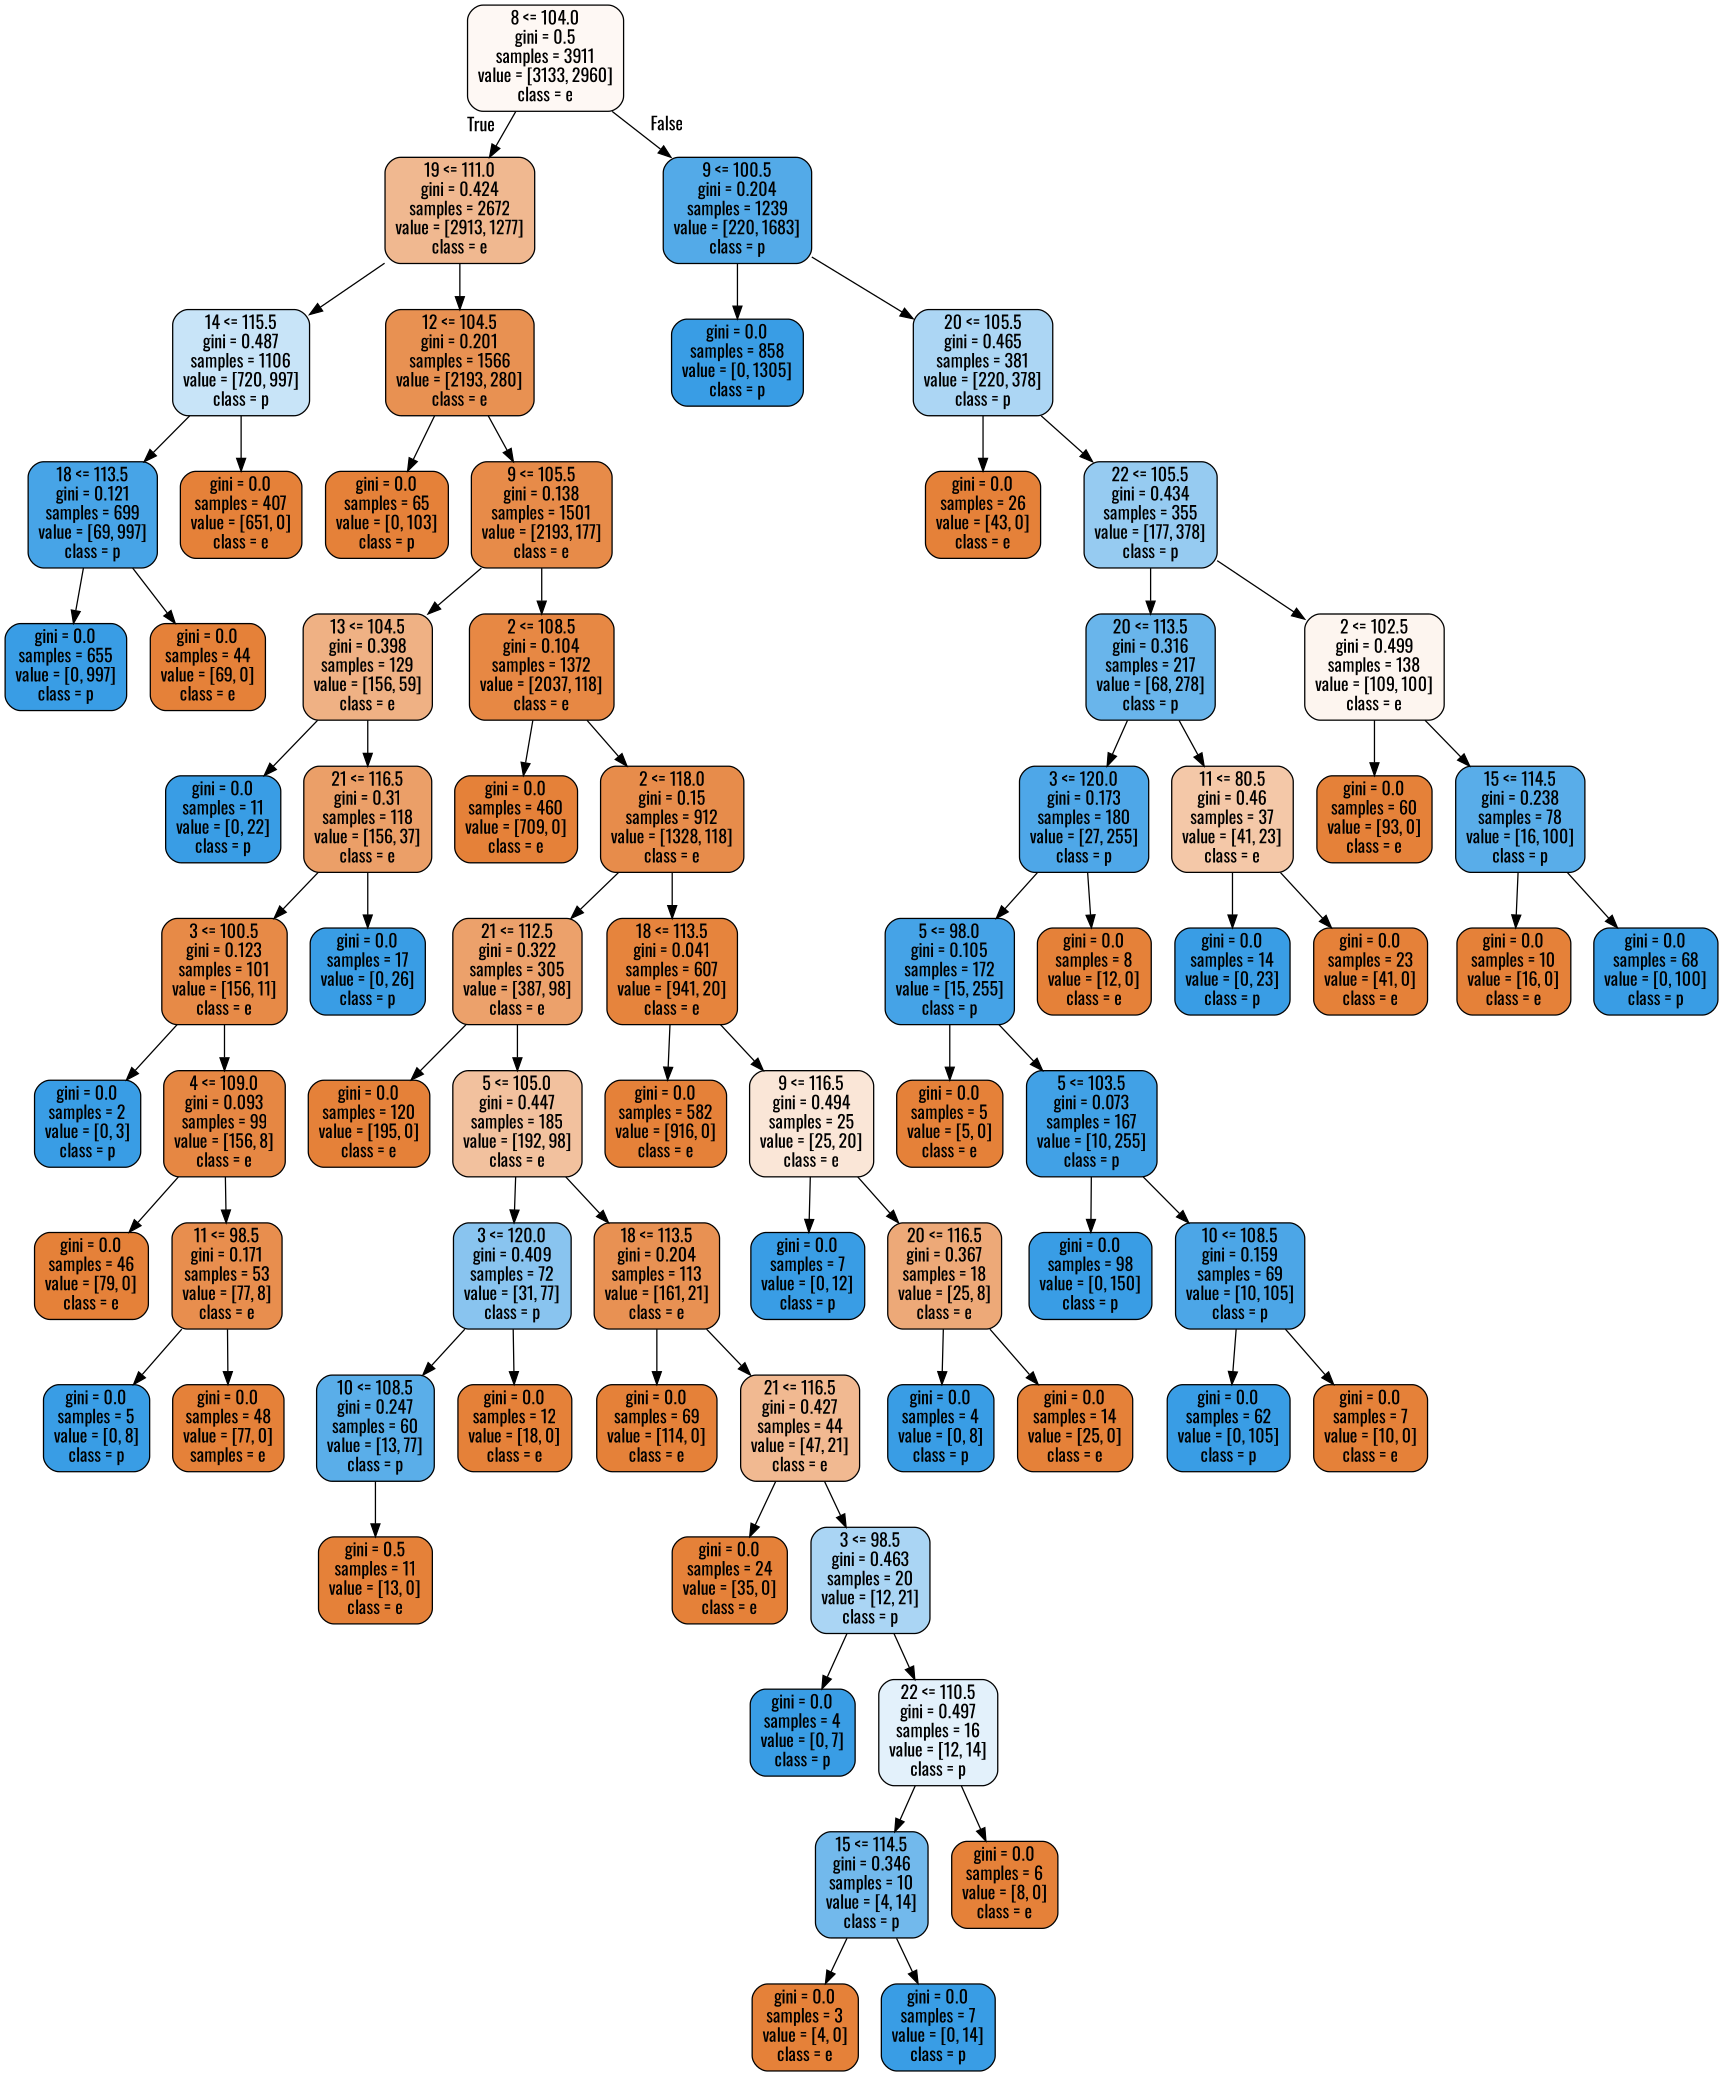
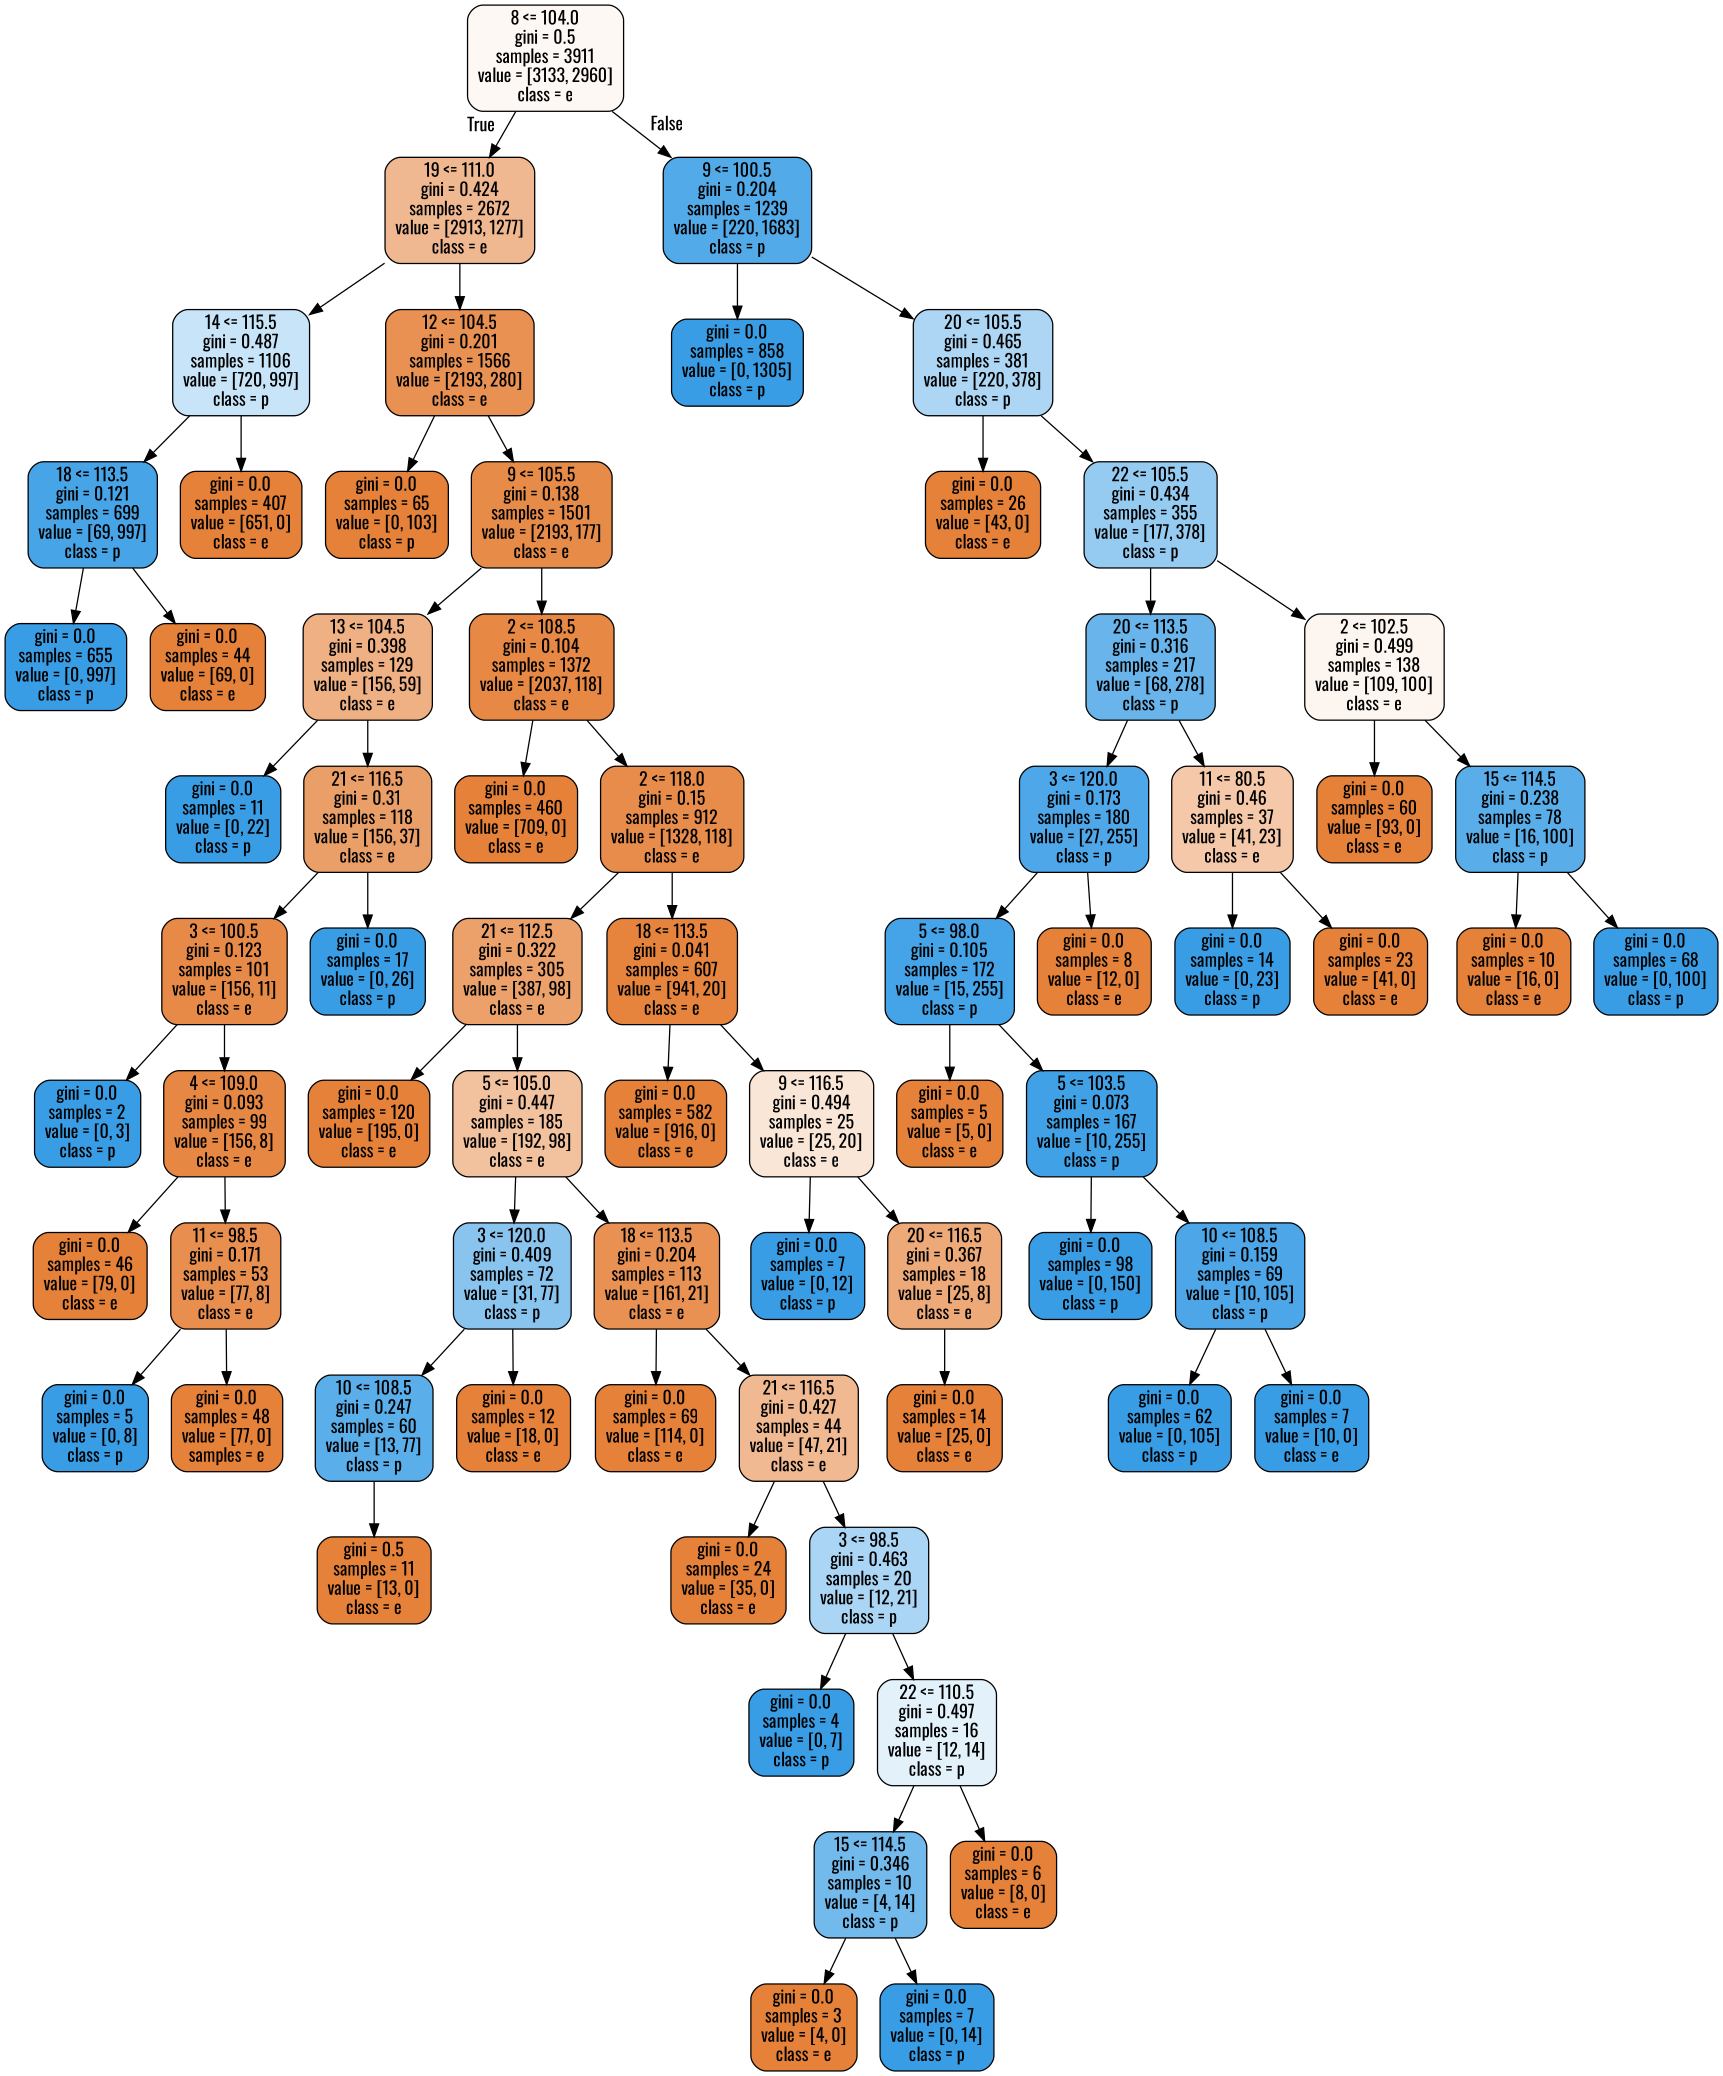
(941, 1428) -> none
(1371, 1428) -> (1312, 1428)
